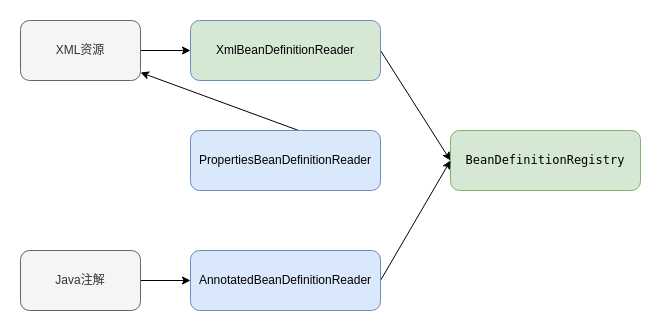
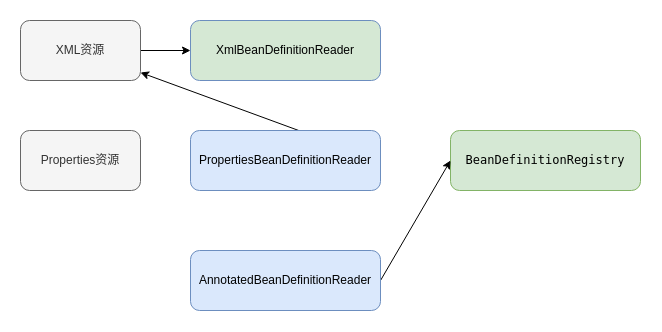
(414, 103) -> none
none -> (81, 161)
(81, 281) -> none
(162, 281) -> none
